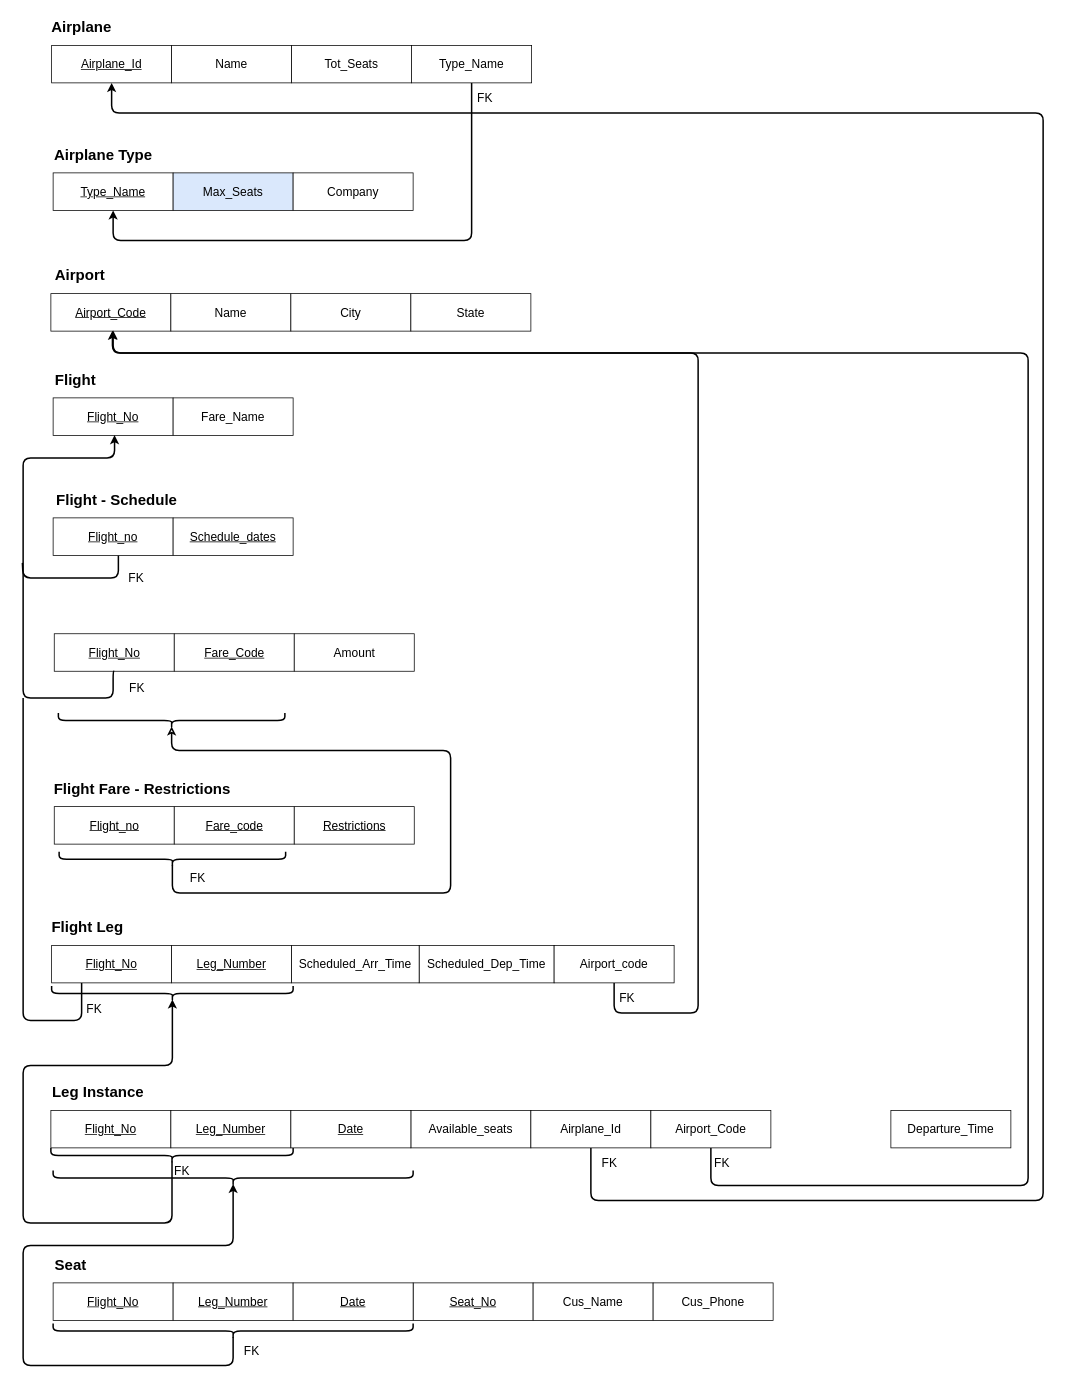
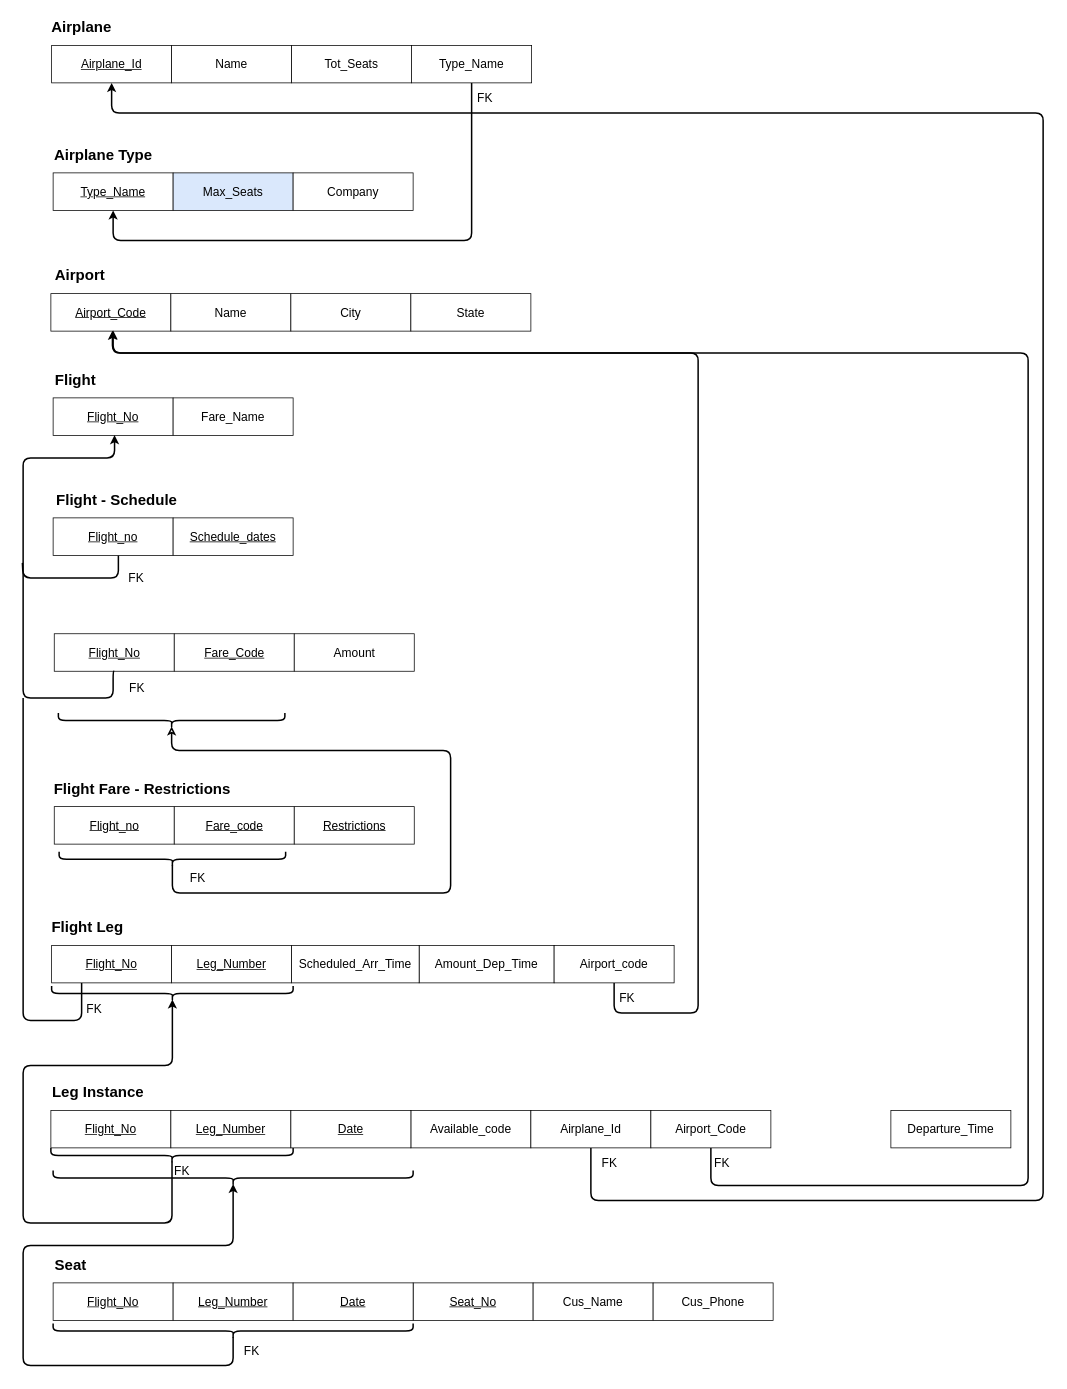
(486, 964) -> (486, 964)
(471, 1129) -> (471, 1129)
